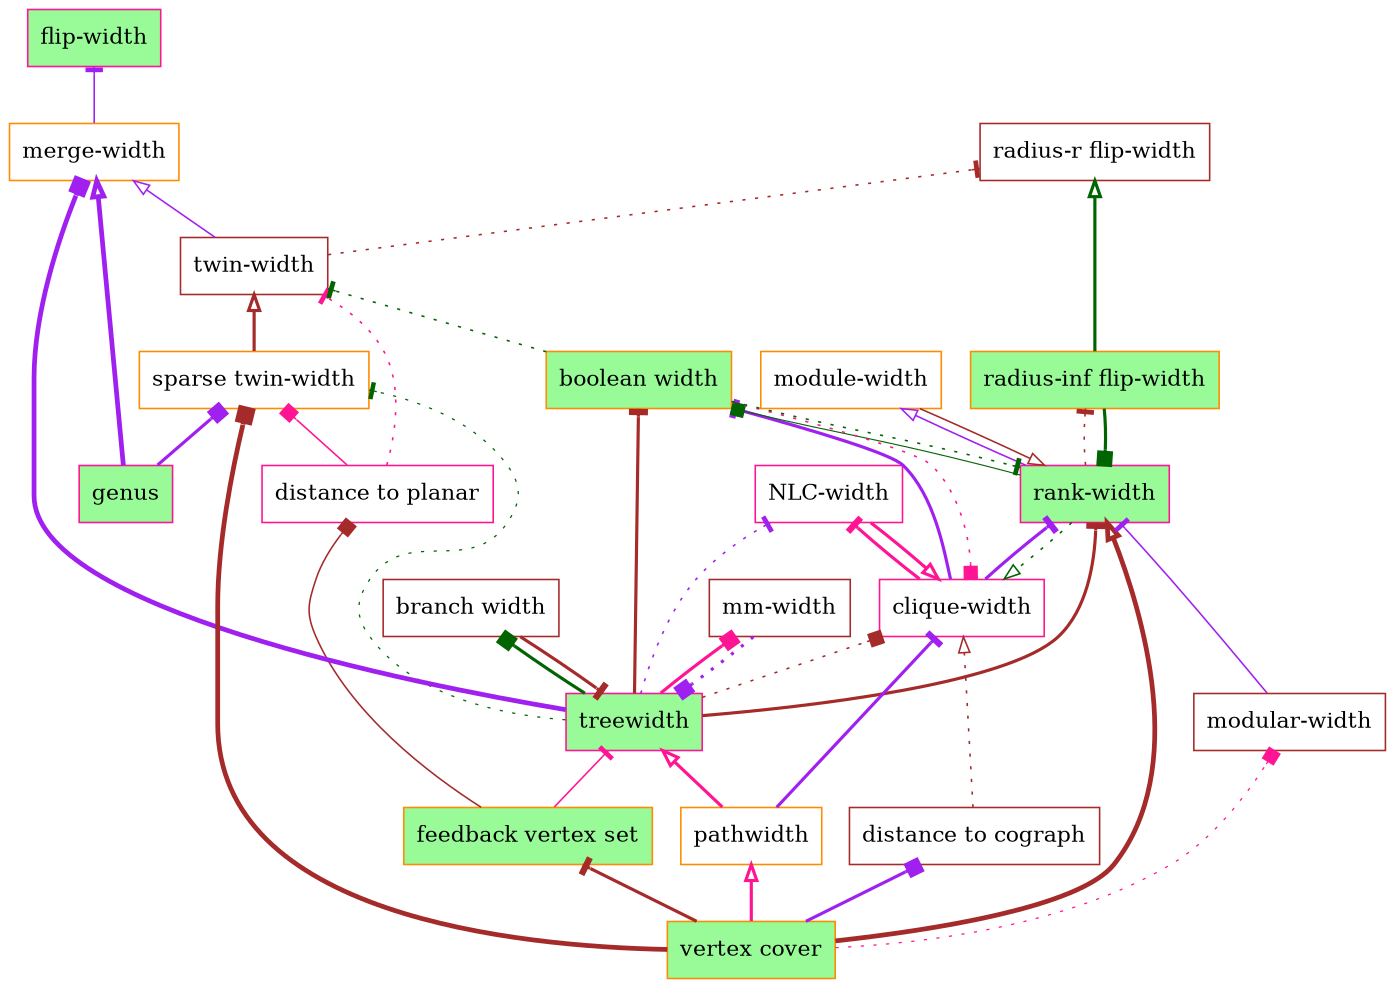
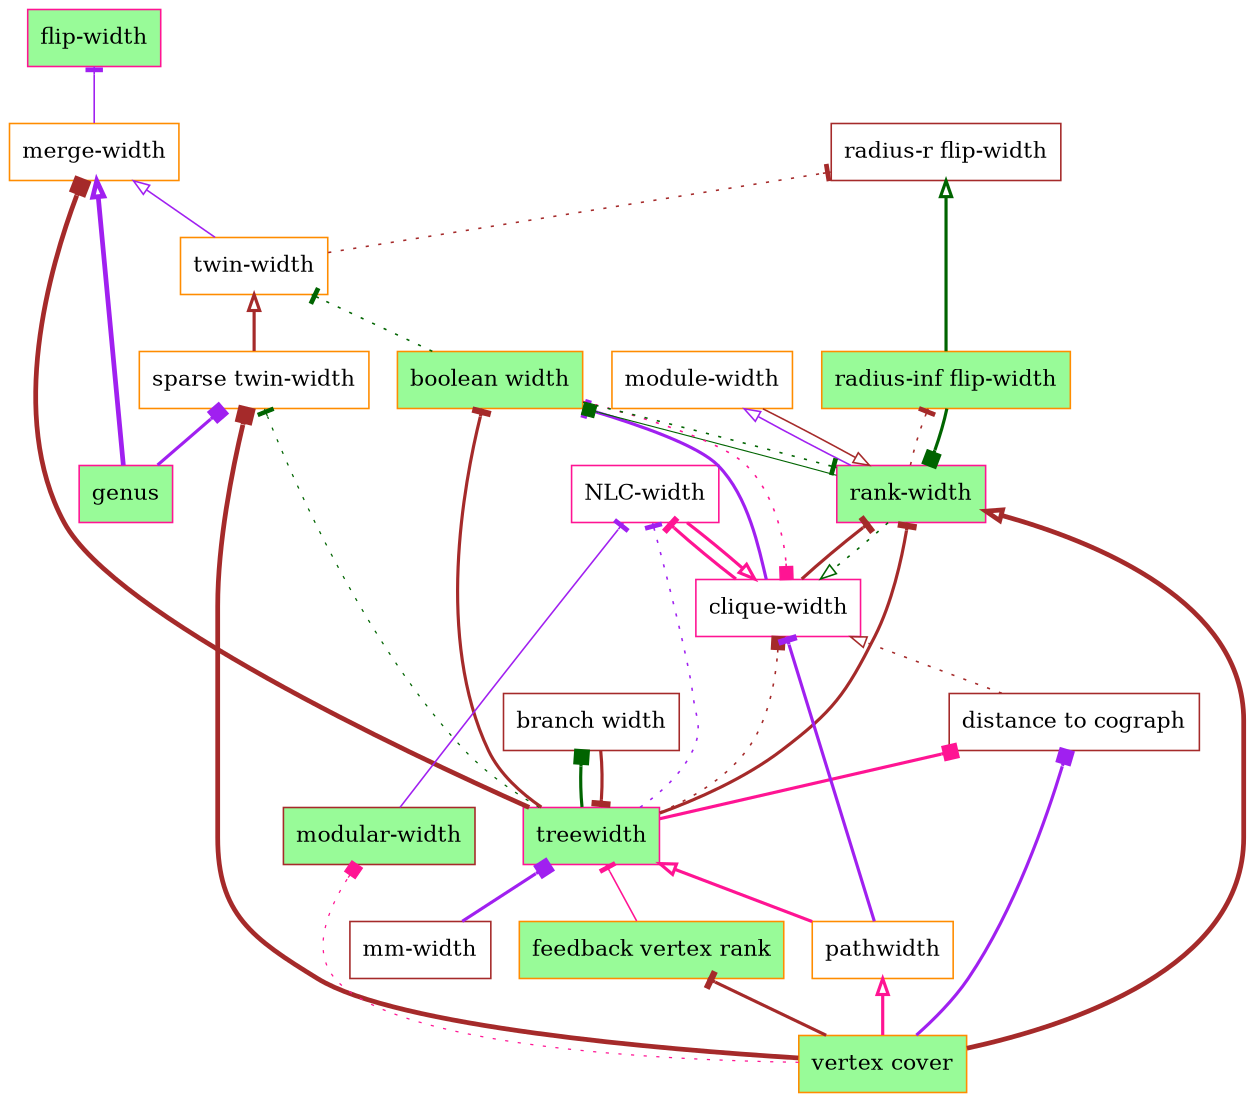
(254, 266) -> (254, 266)
(378, 494) -> none
(1016, 553) -> (832, 553)
(133, 592) -> (139, 598)
(1197, 610) -> (508, 668)
(723, 661) -> (499, 897)
(691, 669) -> (800, 786)
(1290, 722) -> (379, 836)
(528, 836) -> (652, 950)
